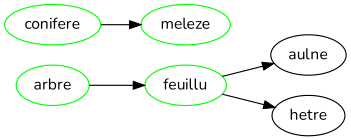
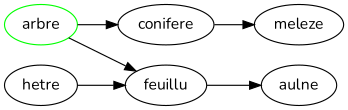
(53, 25) -> (166, 25)
none -> (92, 25)
(186, 25) -> (299, 25)
(186, 85) -> (166, 85)
(243, 99) -> (96, 85)
